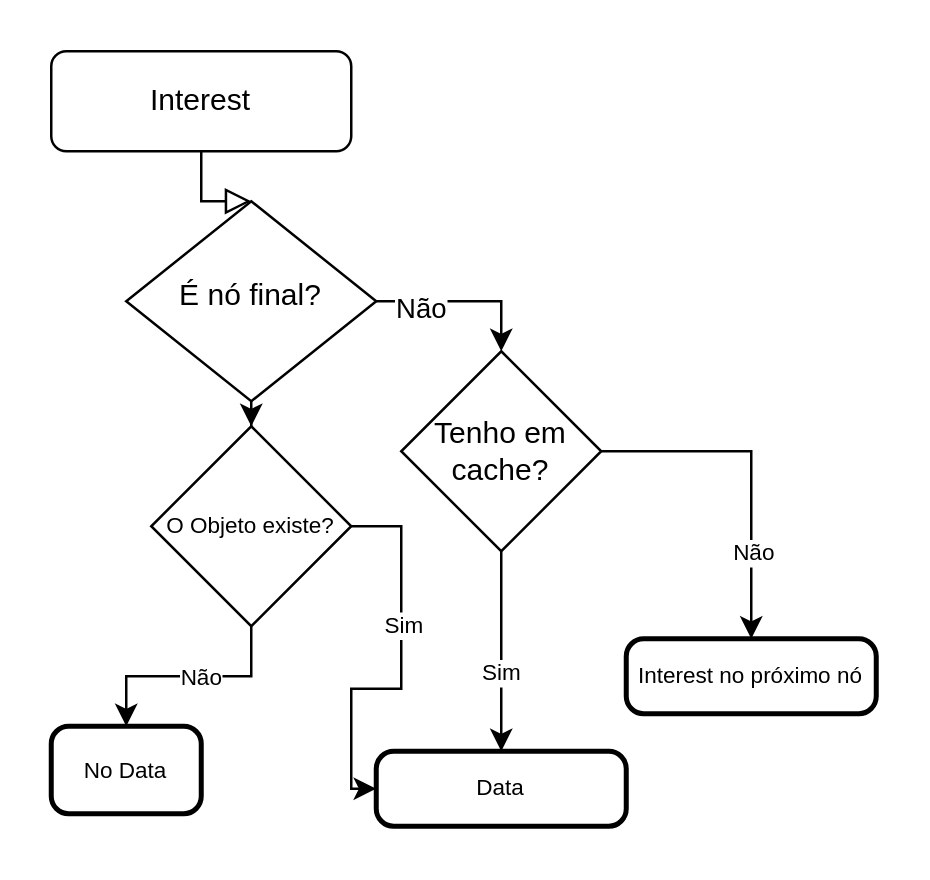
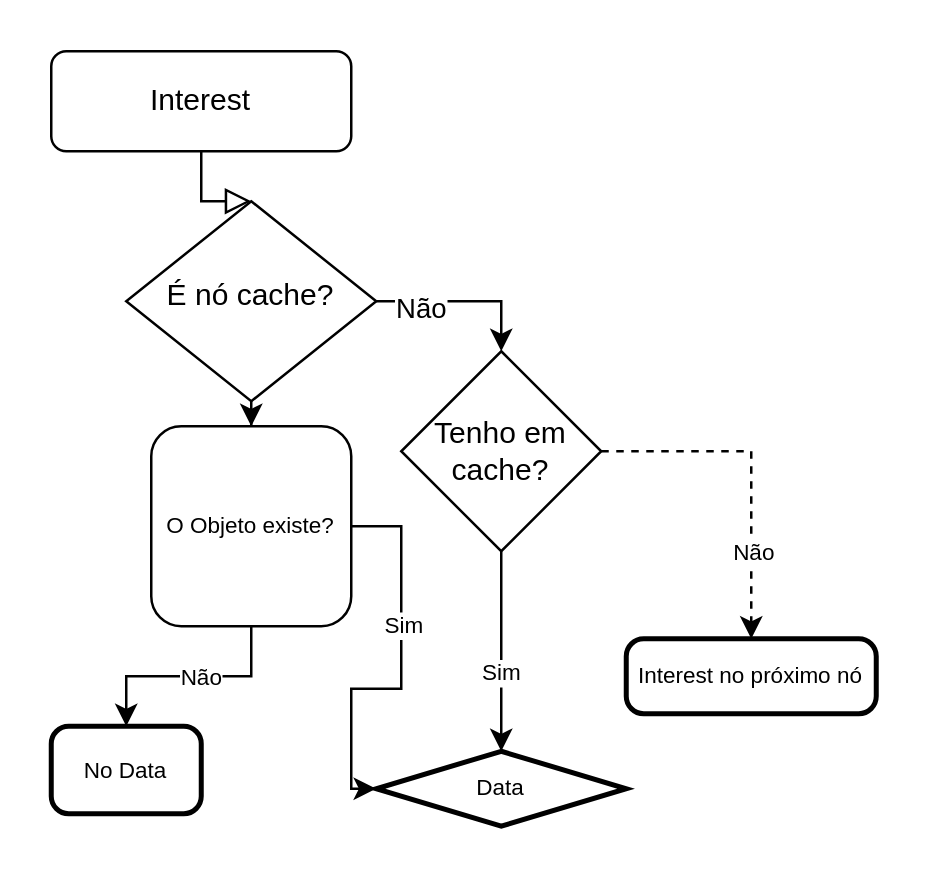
(251, 296) -> (251, 296)
(722, 451) -> (722, 451)
(251, 526) -> (251, 526)
(501, 789) -> (501, 789)
